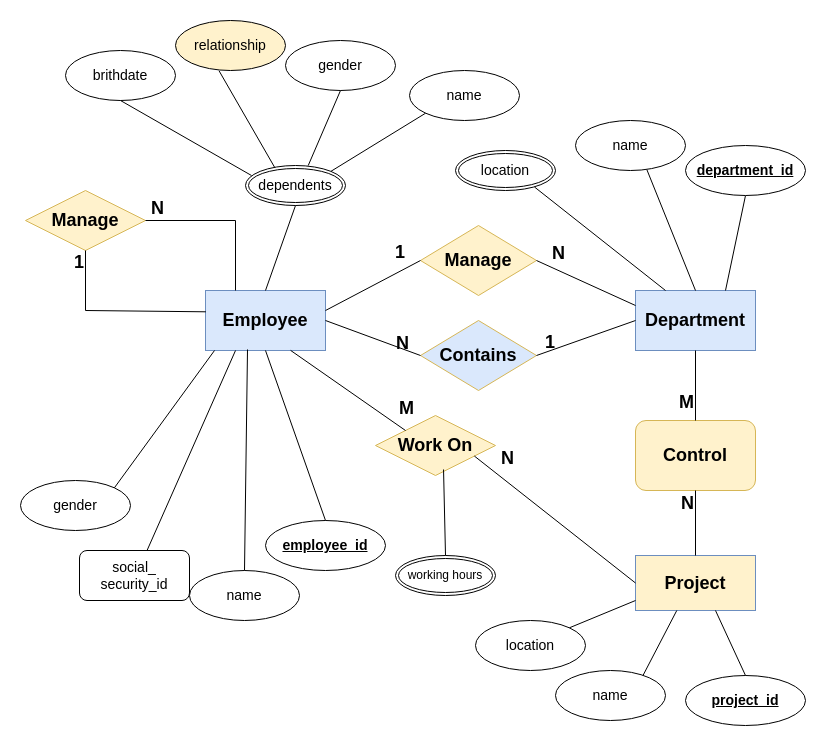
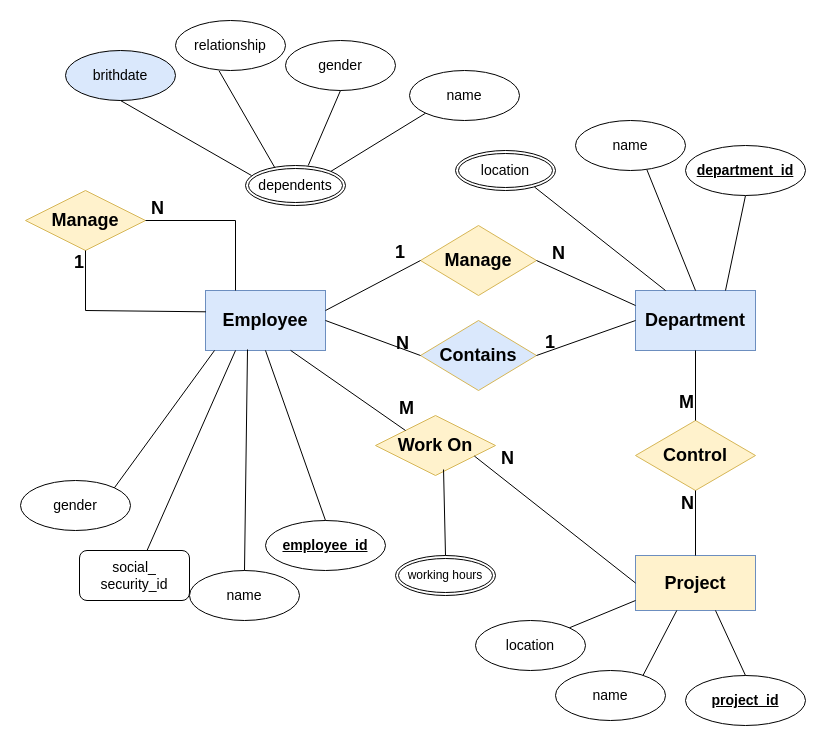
(231, 46) -> (231, 46)
(121, 76) -> (121, 76)
(281, 248) -> none
(696, 456) -> (696, 456)
